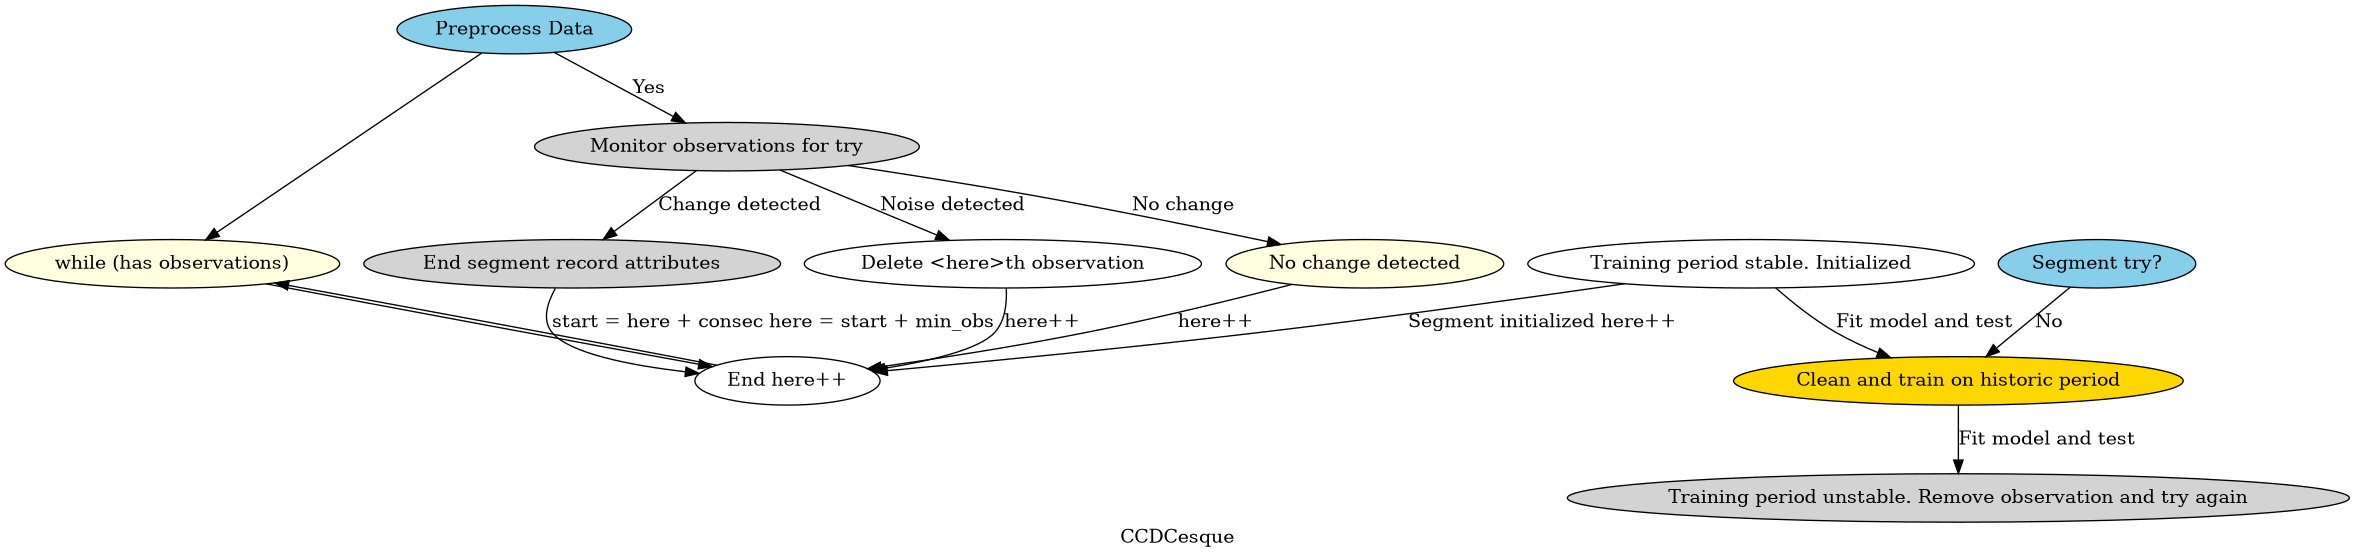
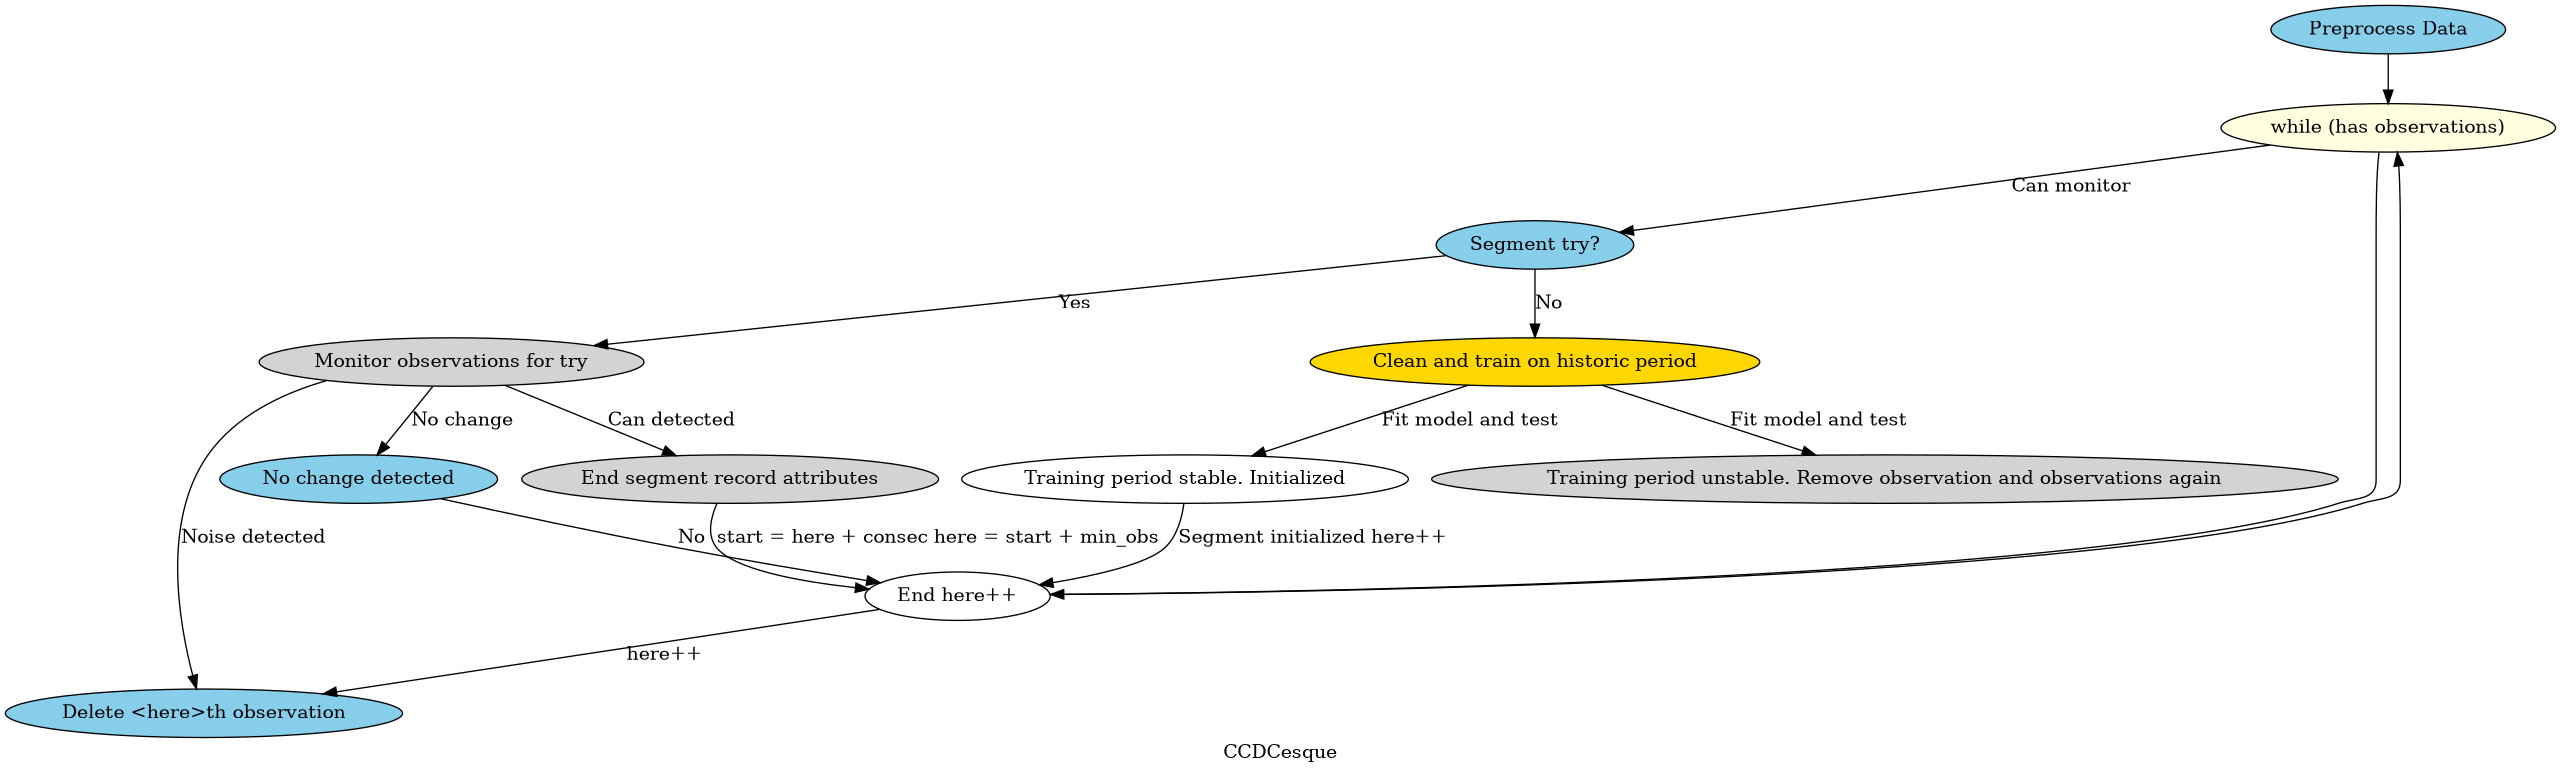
(614, 84) -> (1027, 300)
none -> (1952, 188)
(740, 205) -> (672, 421)
(1003, 264) -> (204, 713)
(1365, 264) -> (359, 479)
(1216, 322) -> (692, 538)
(1824, 325) -> (1366, 418)
(979, 343) -> (608, 651)
(1958, 498) -> (1885, 479)
